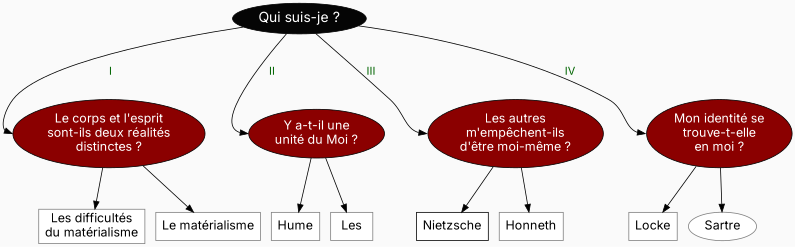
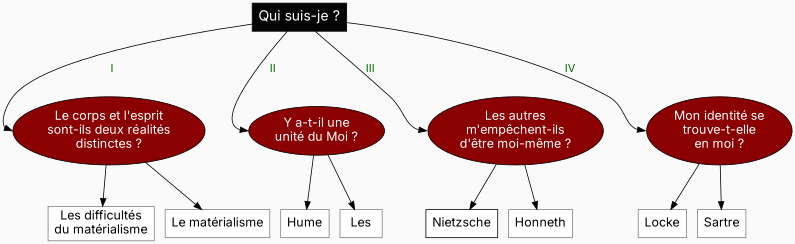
(299, 19) -> (299, 17)
(722, 226) -> (722, 224)
